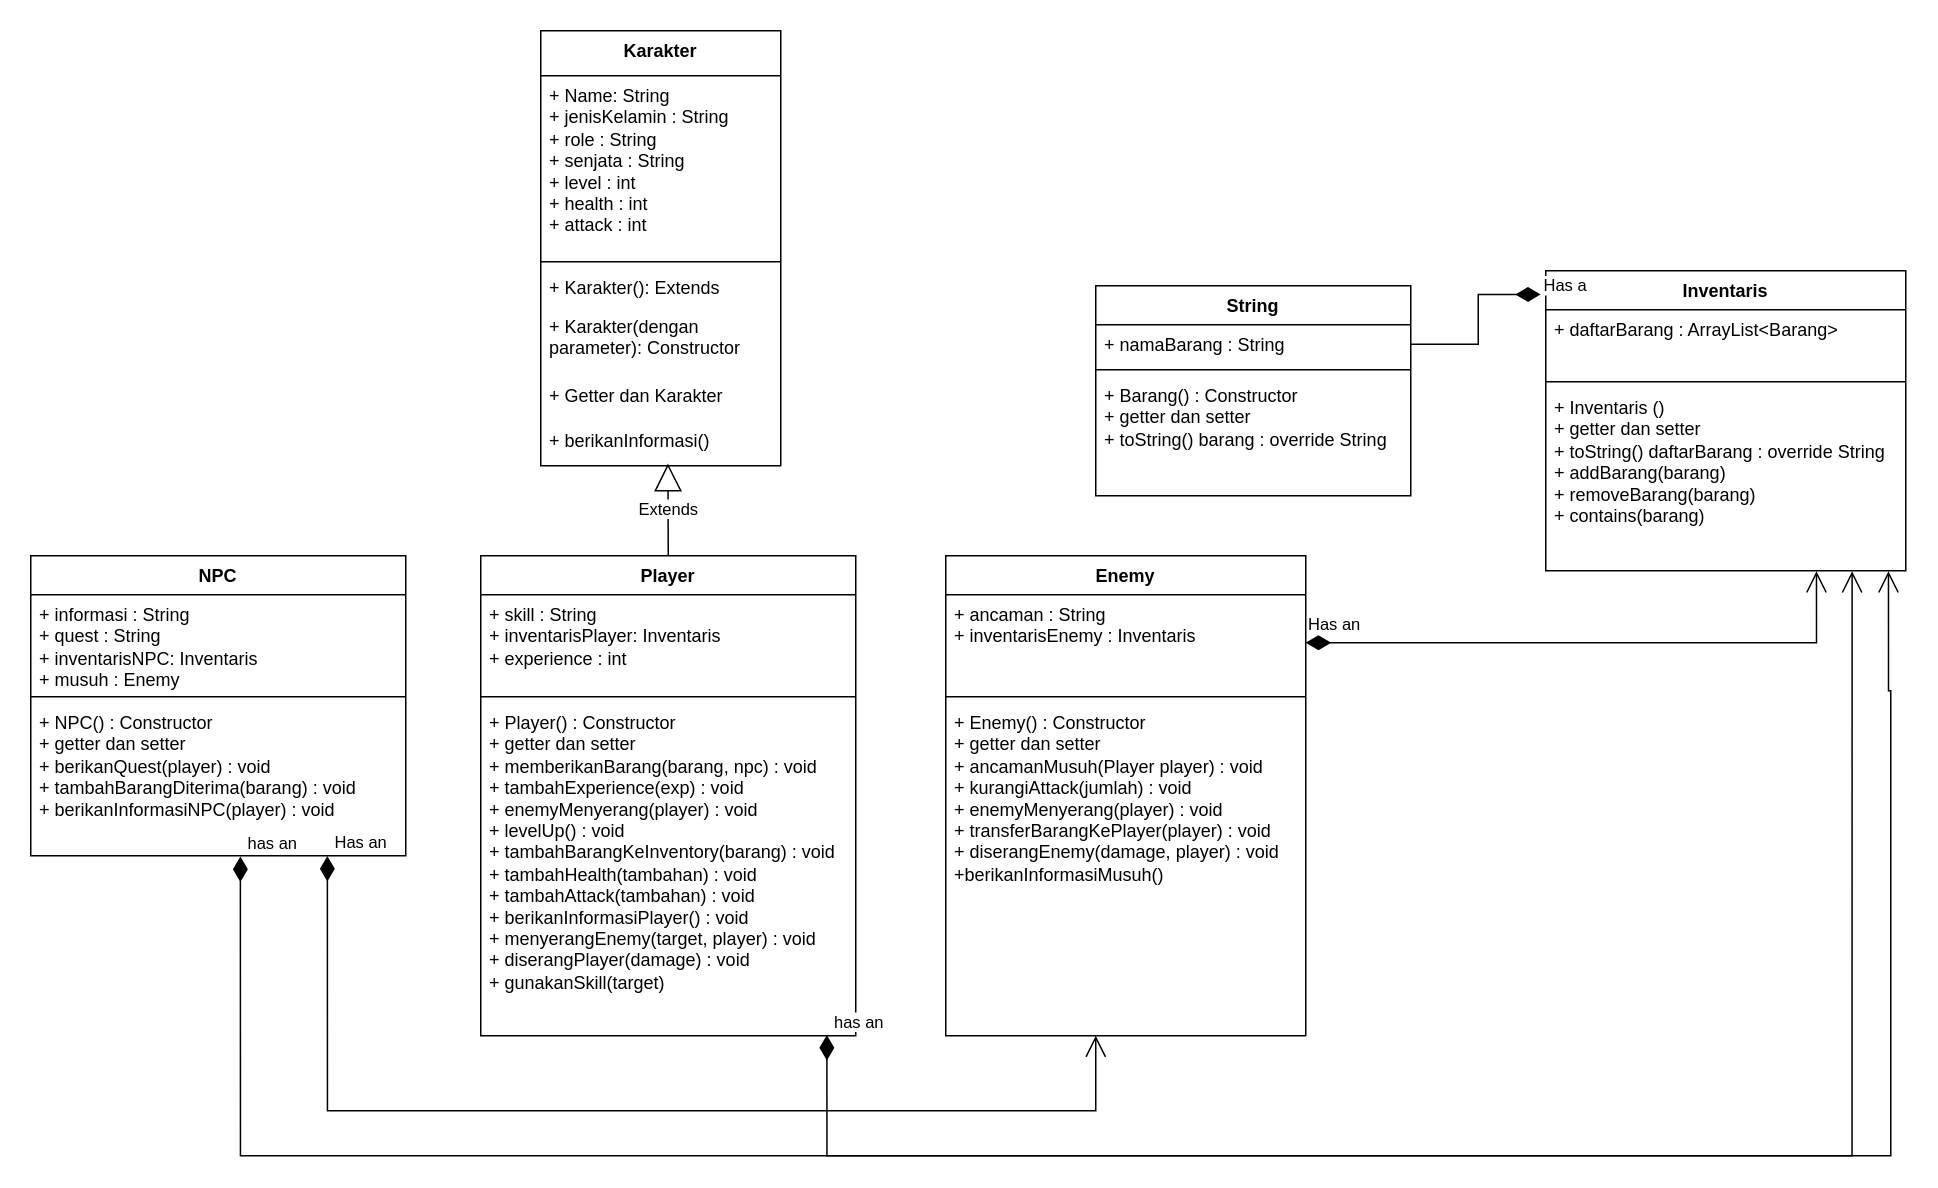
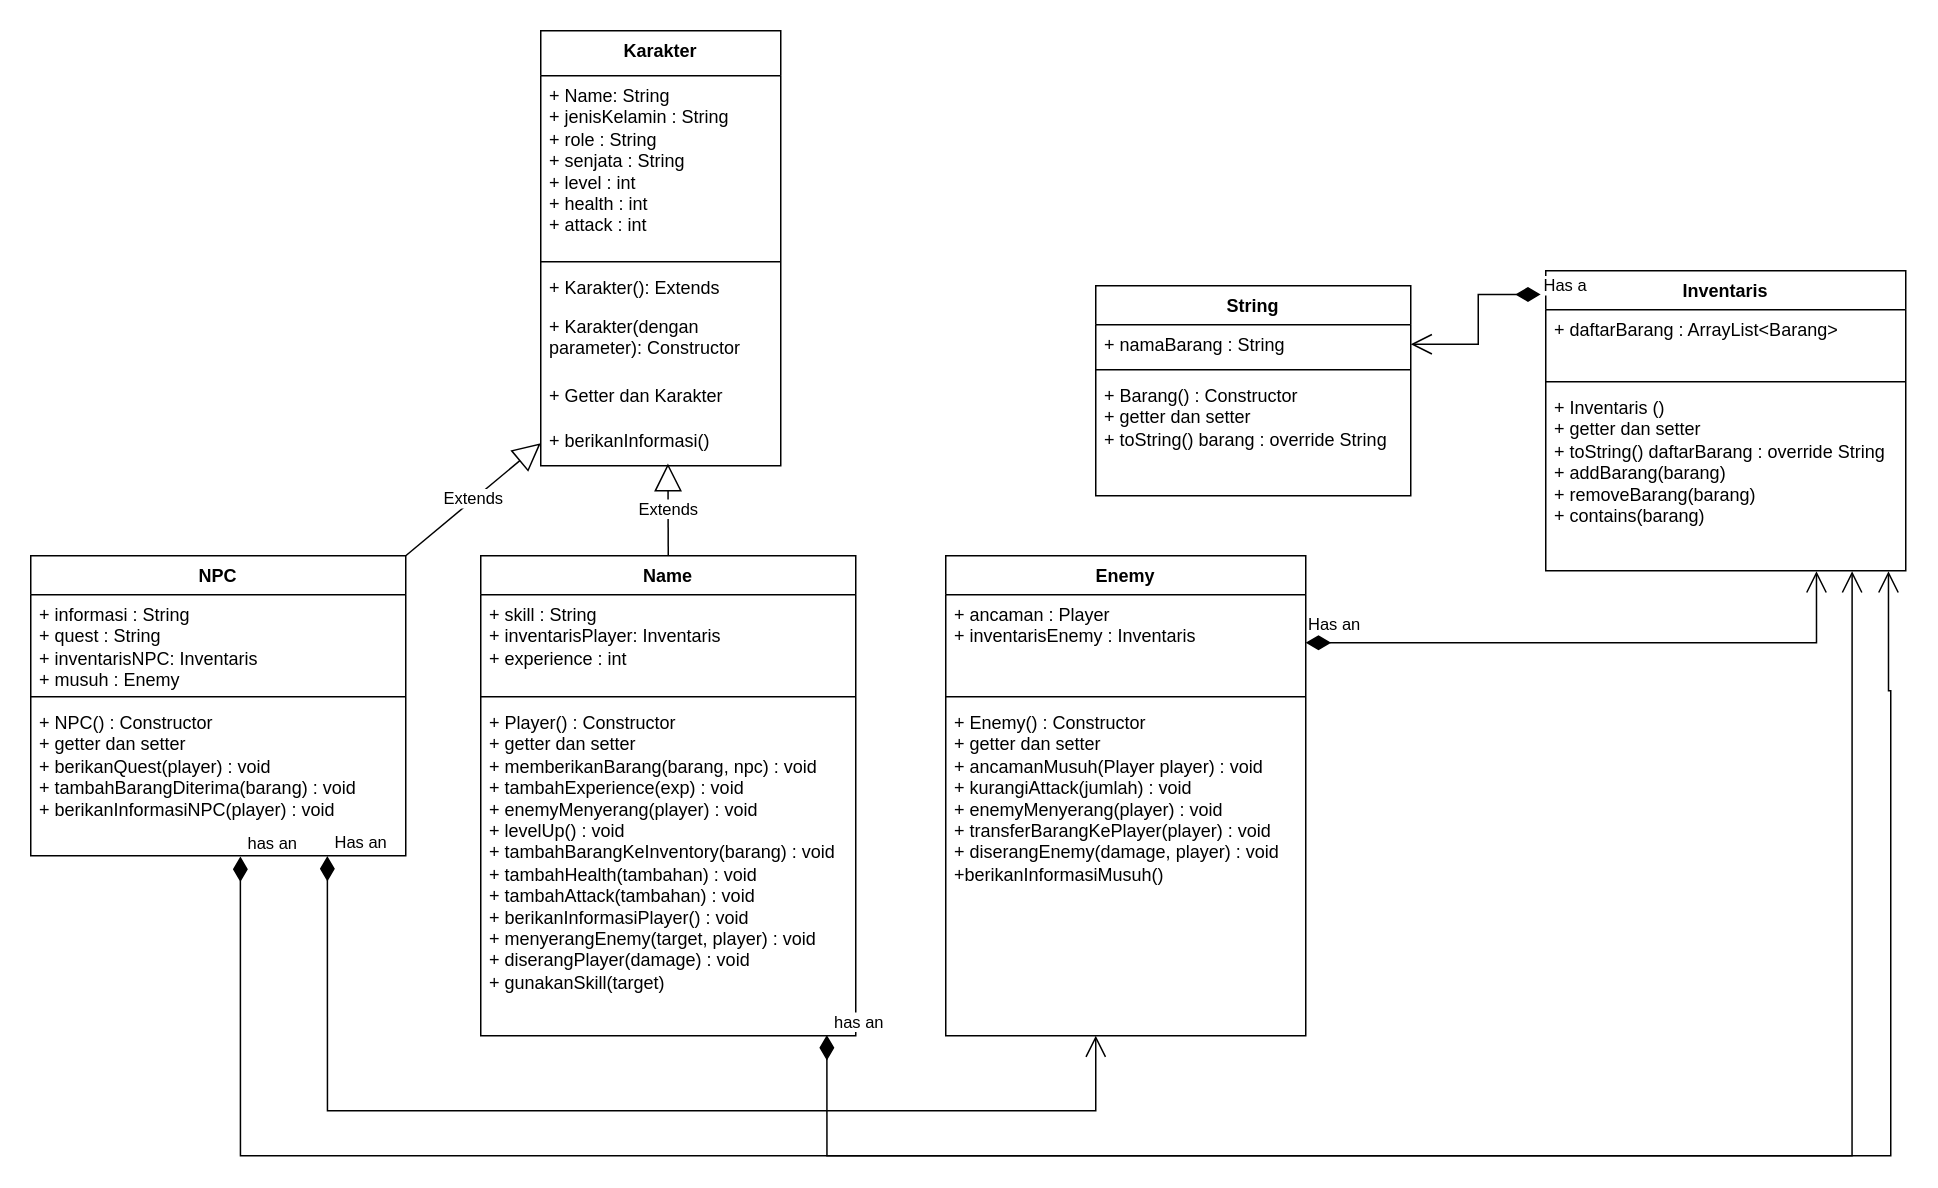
(1416, 344) -> (1417, 344)
none -> (463, 508)
(668, 577) -> (668, 577)
(1090, 627) -> (1090, 627)
